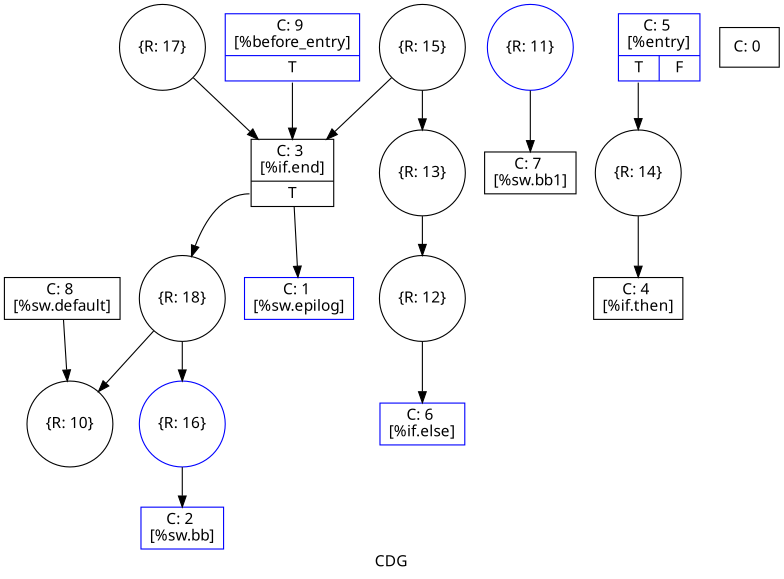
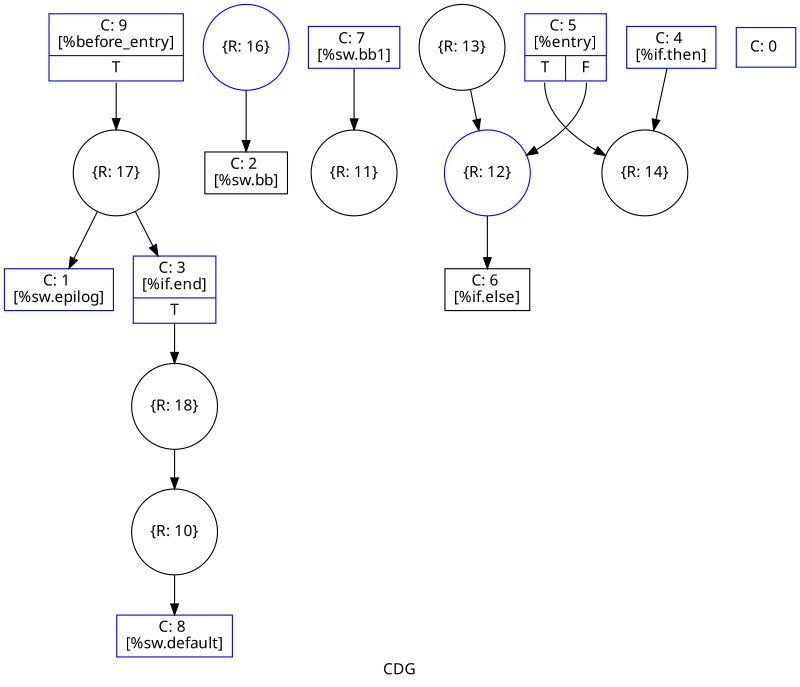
(422, 47) -> none
(530, 47) -> (354, 173)
(749, 47) -> (766, 47)
(292, 105) -> (116, 101)
(530, 115) -> (354, 94)
none -> (570, 122)
(292, 173) -> (175, 290)
(530, 173) -> (354, 47)
(296, 236) -> (86, 235)
(638, 241) -> (662, 94)
(62, 298) -> (175, 636)
(422, 298) -> (487, 173)
(638, 298) -> (671, 47)
(65, 345) -> (175, 589)
(182, 356) -> none
(422, 424) -> (487, 290)
(182, 528) -> (246, 173)
